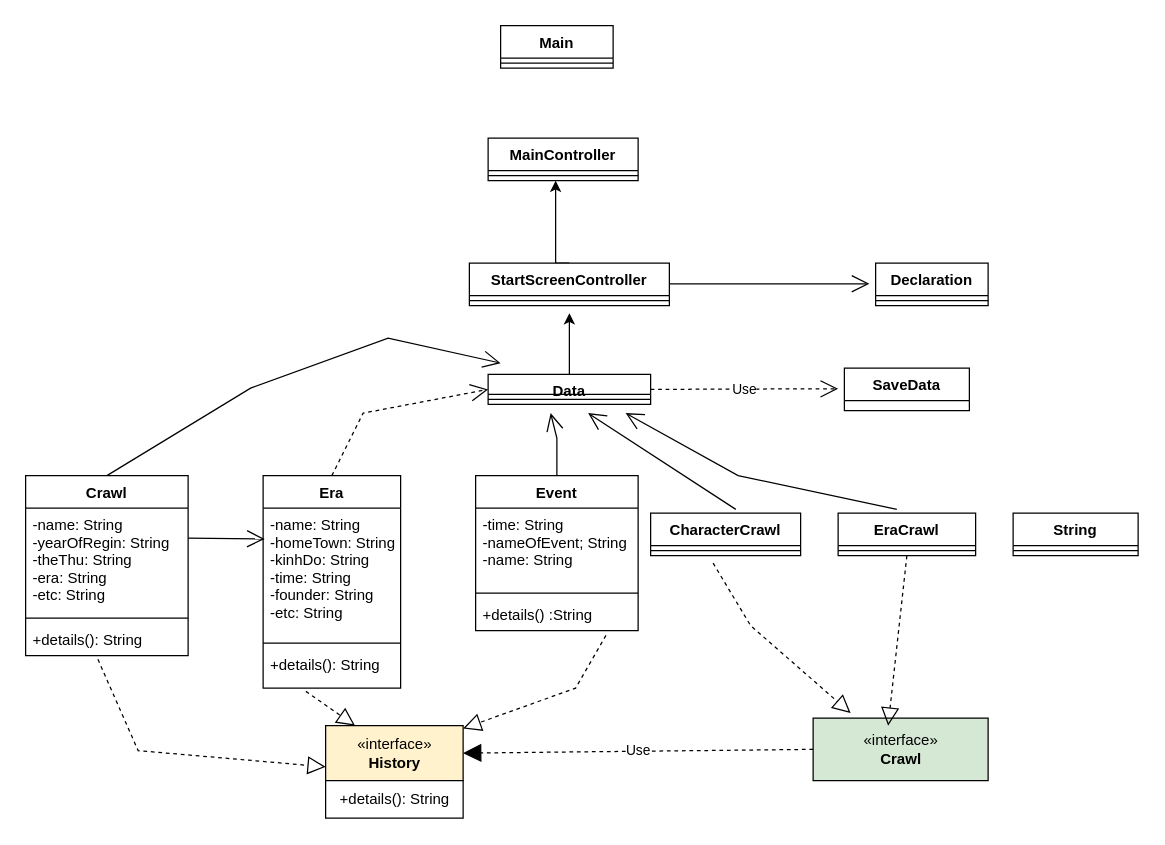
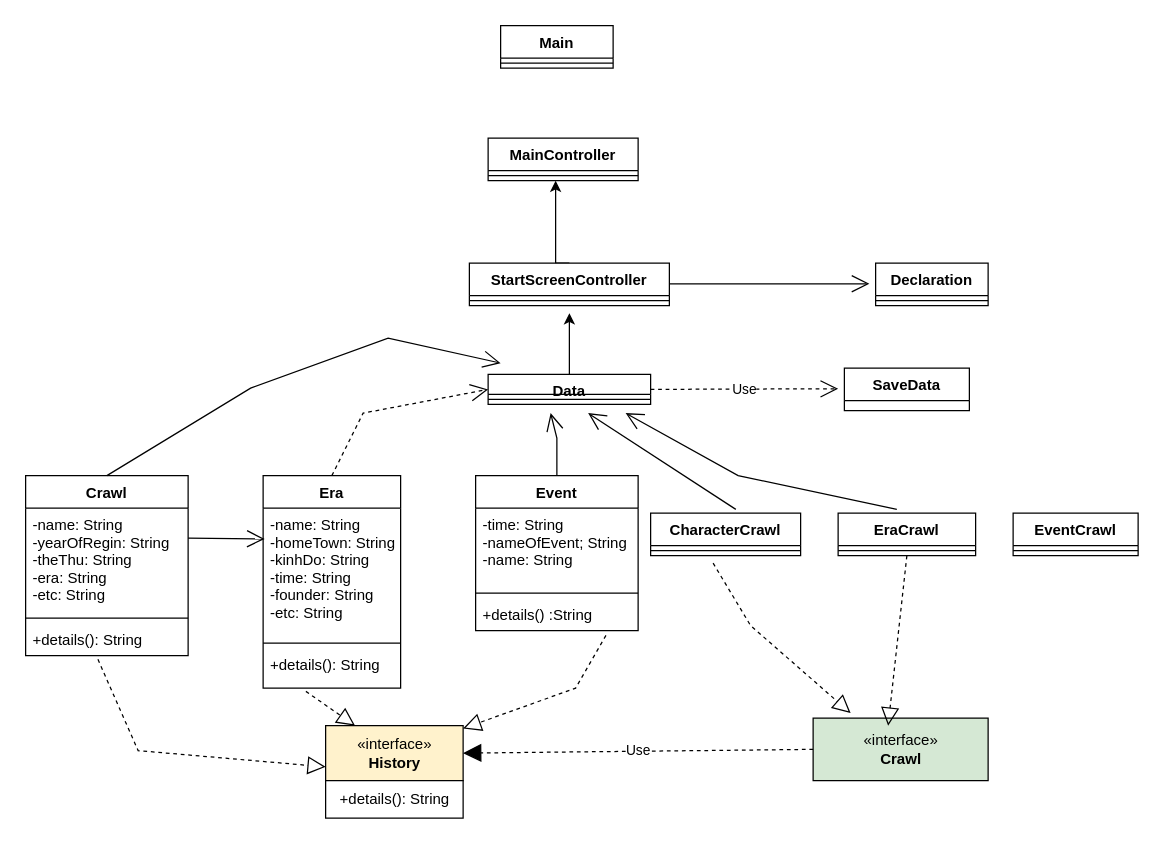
(1075, 530) -> (1075, 530)
